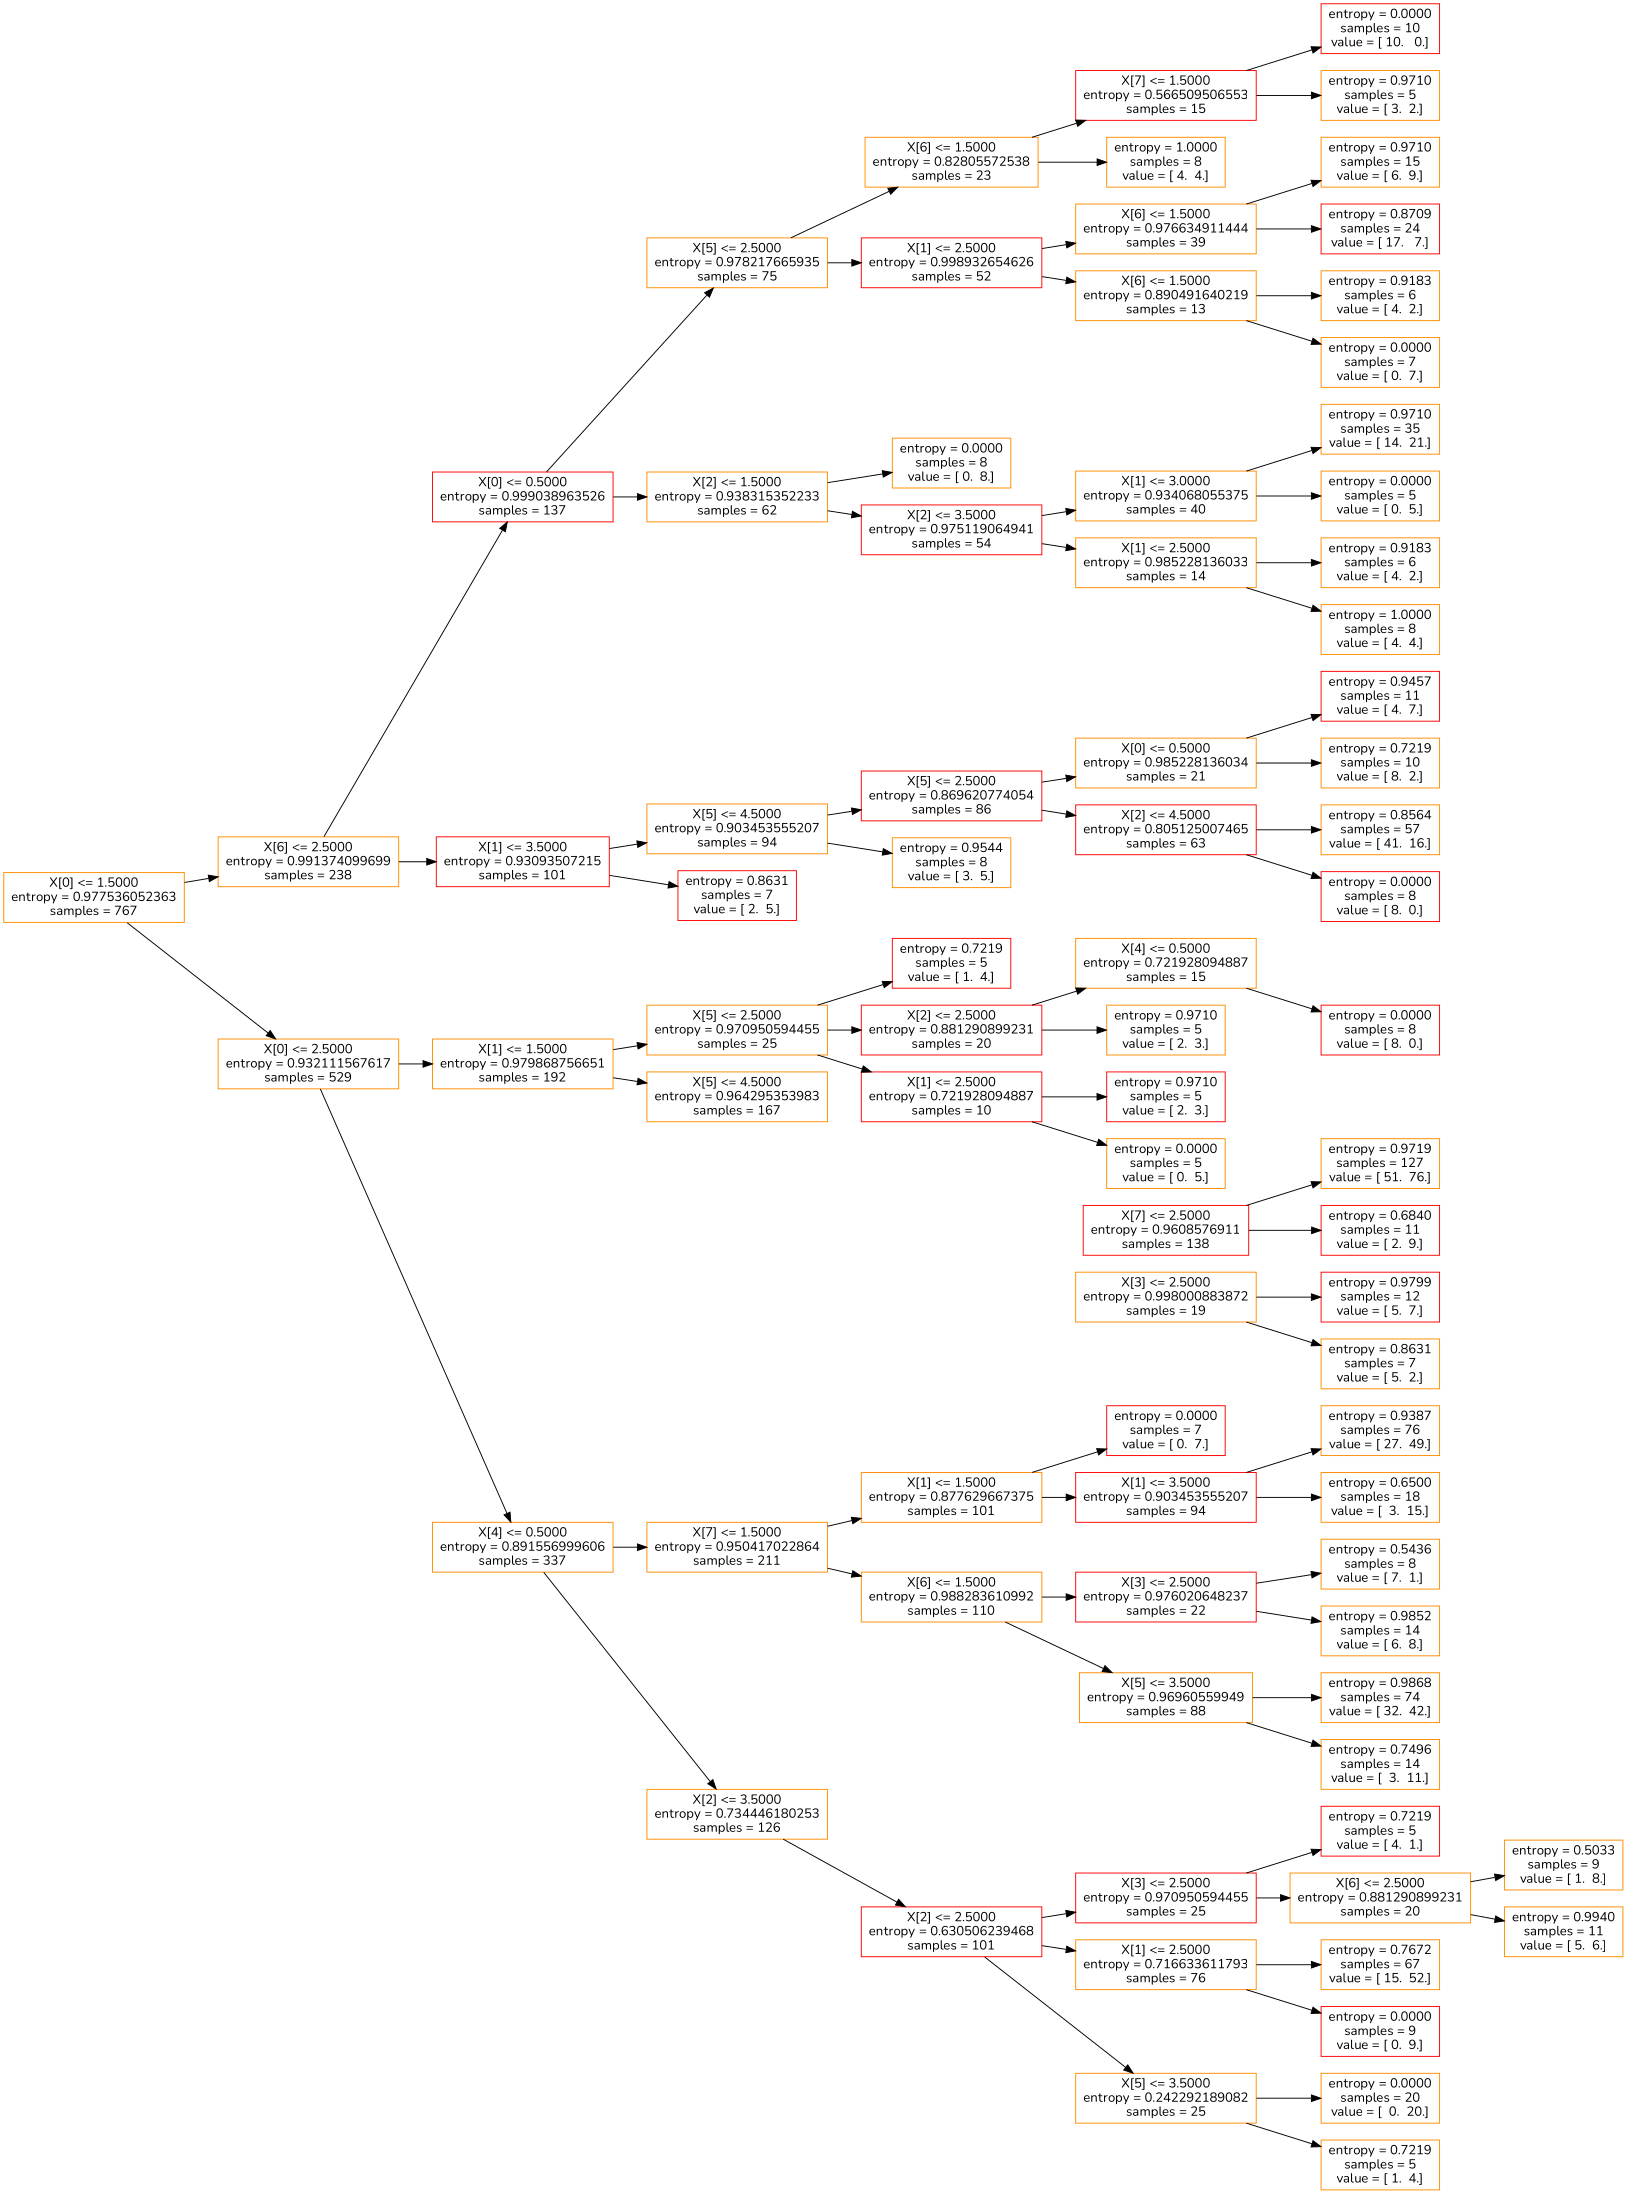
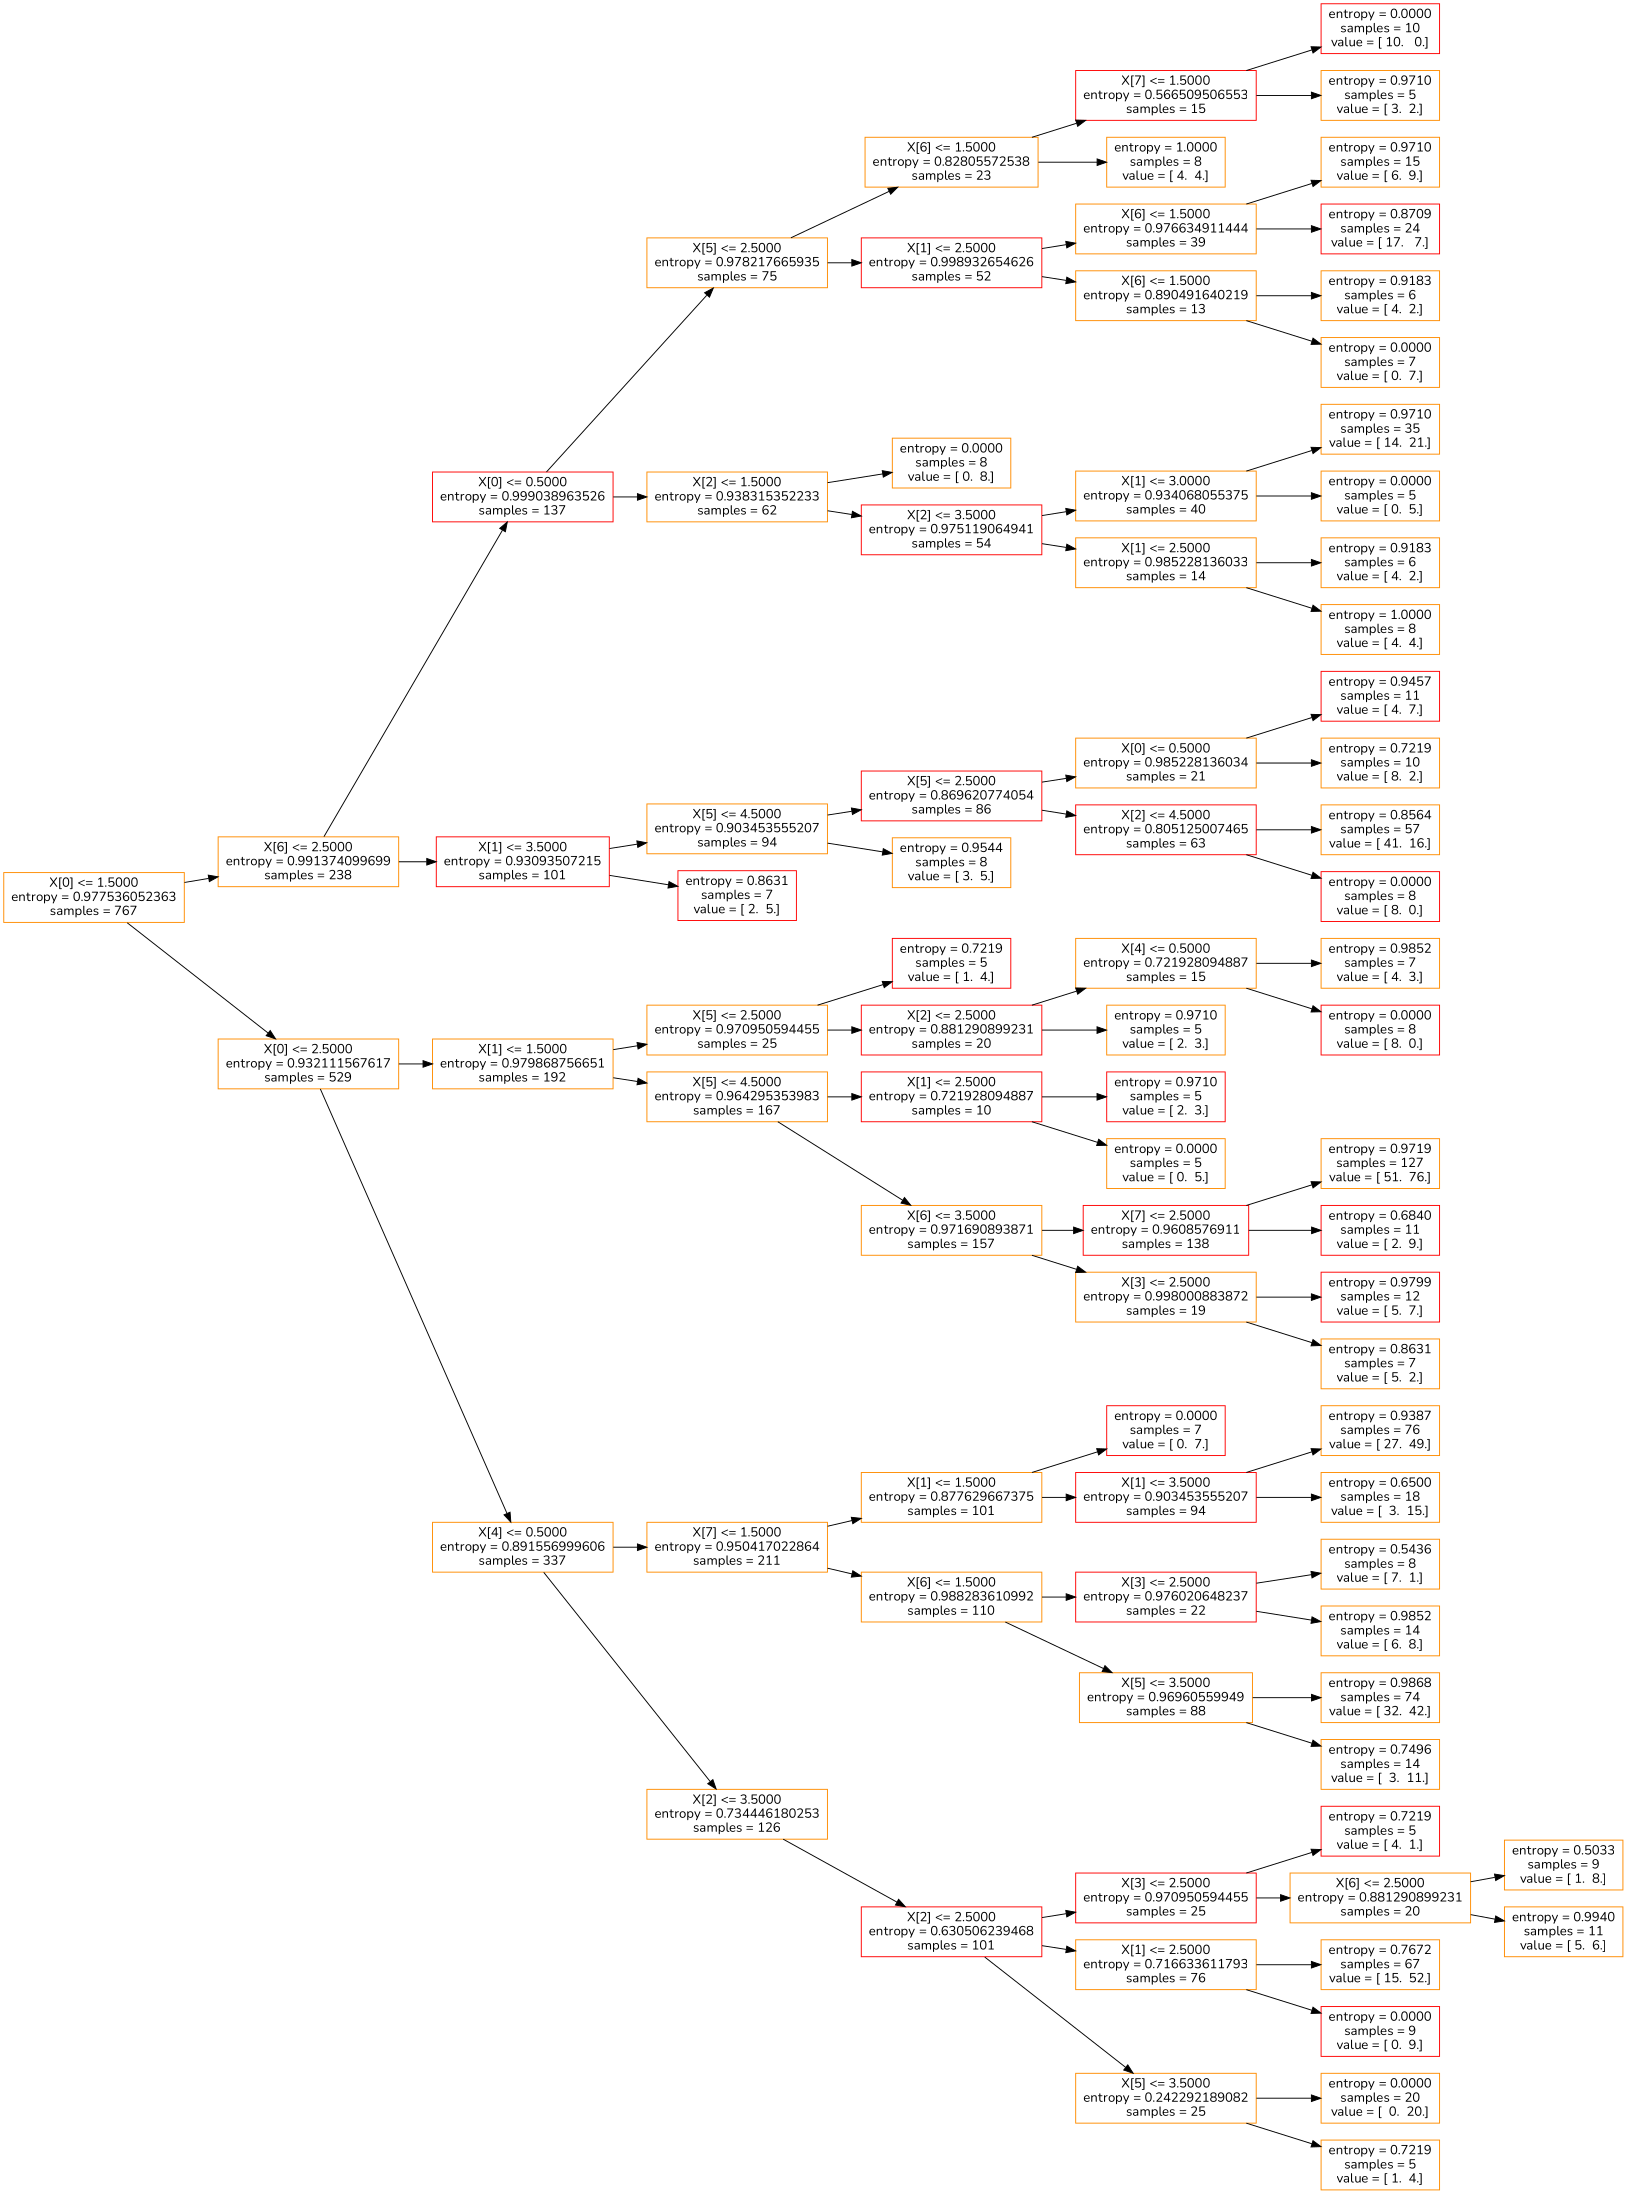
none -> (1380, 963)
(840, 1062) -> (840, 1097)
none -> (952, 1230)
